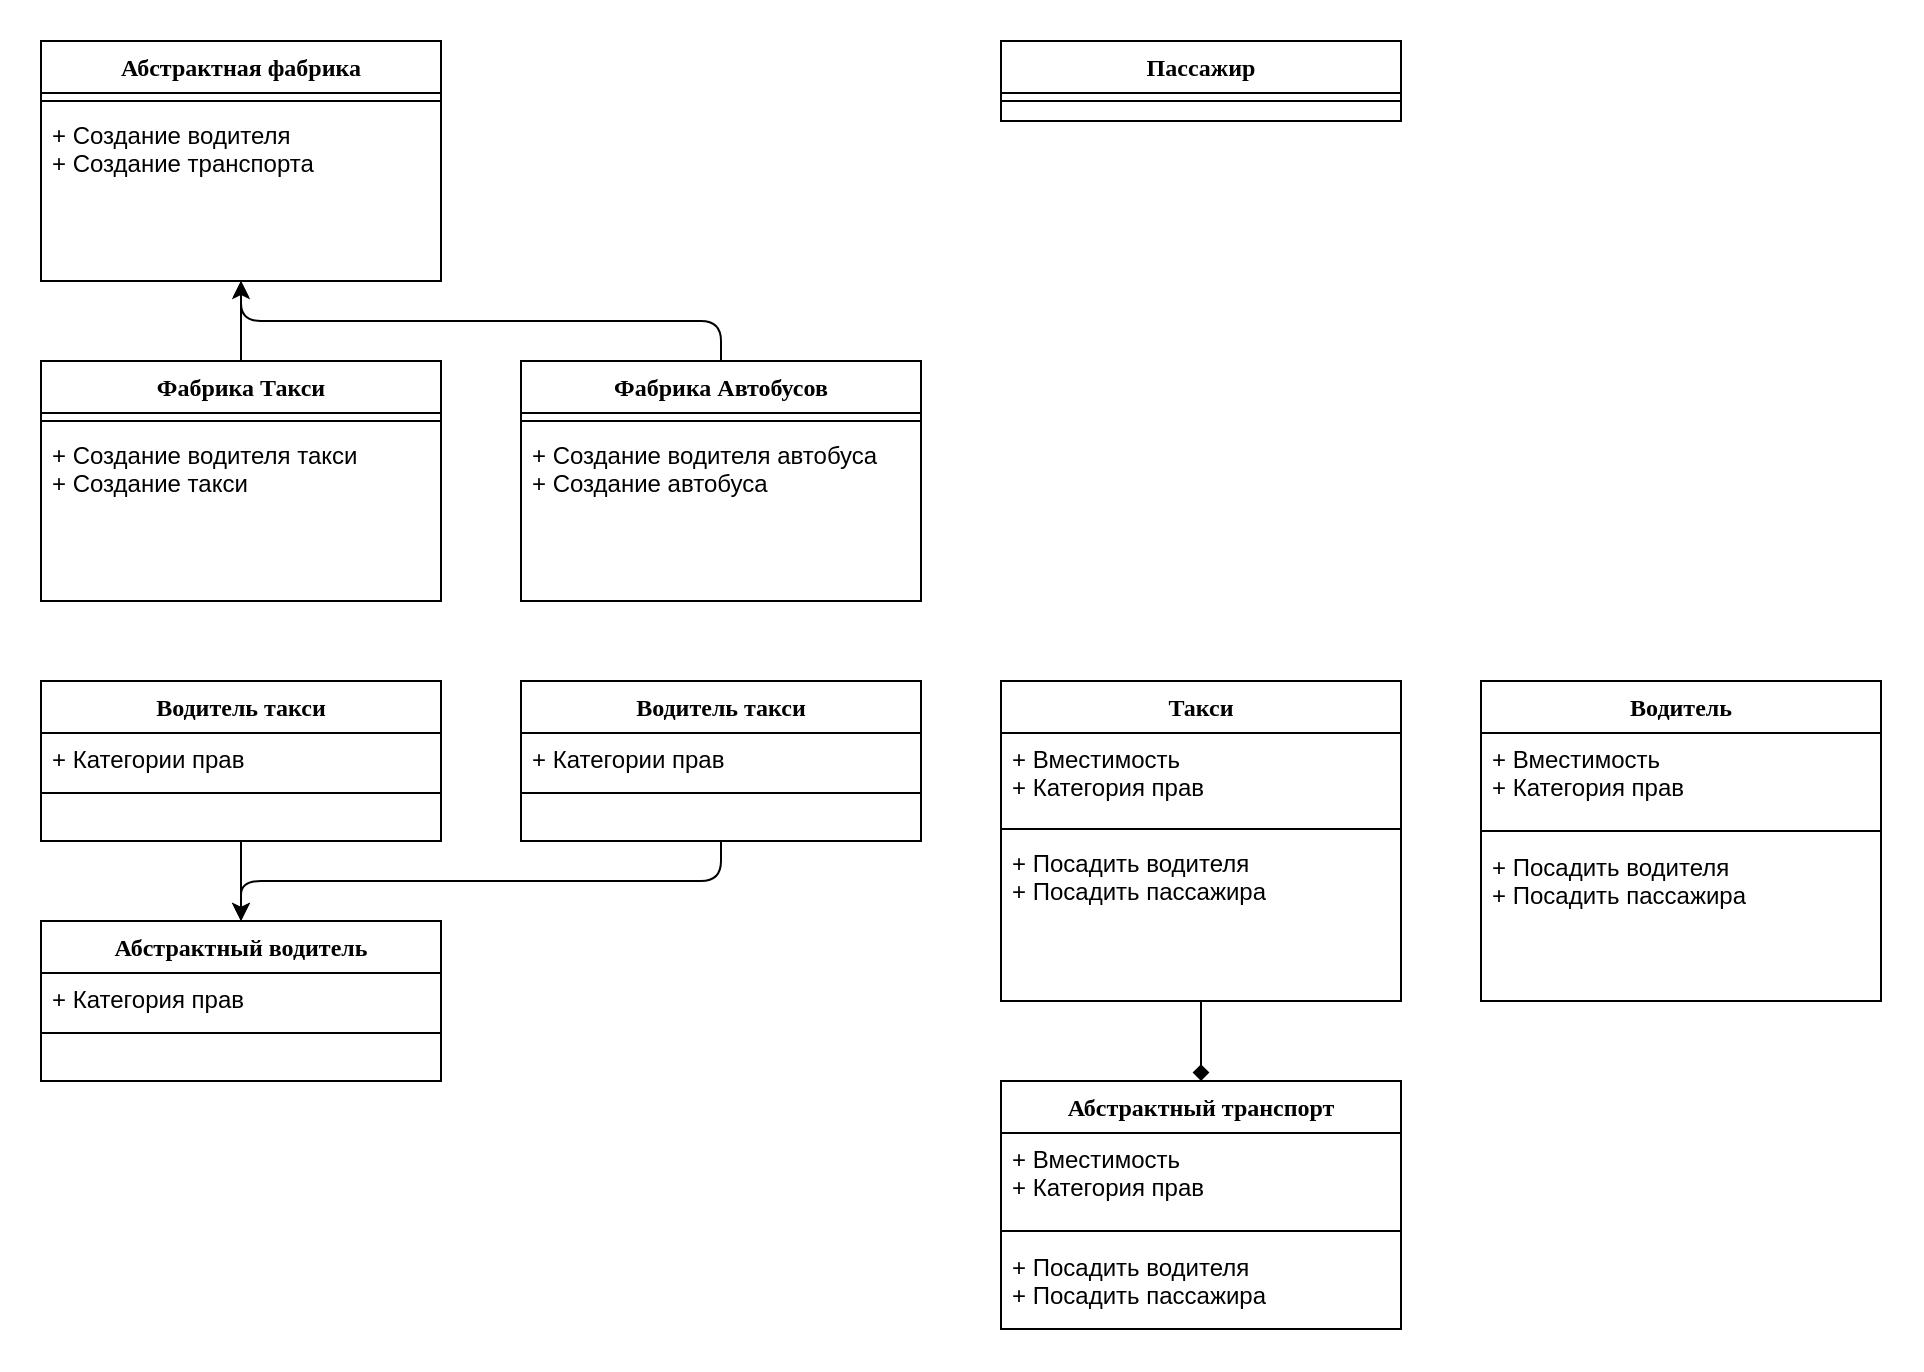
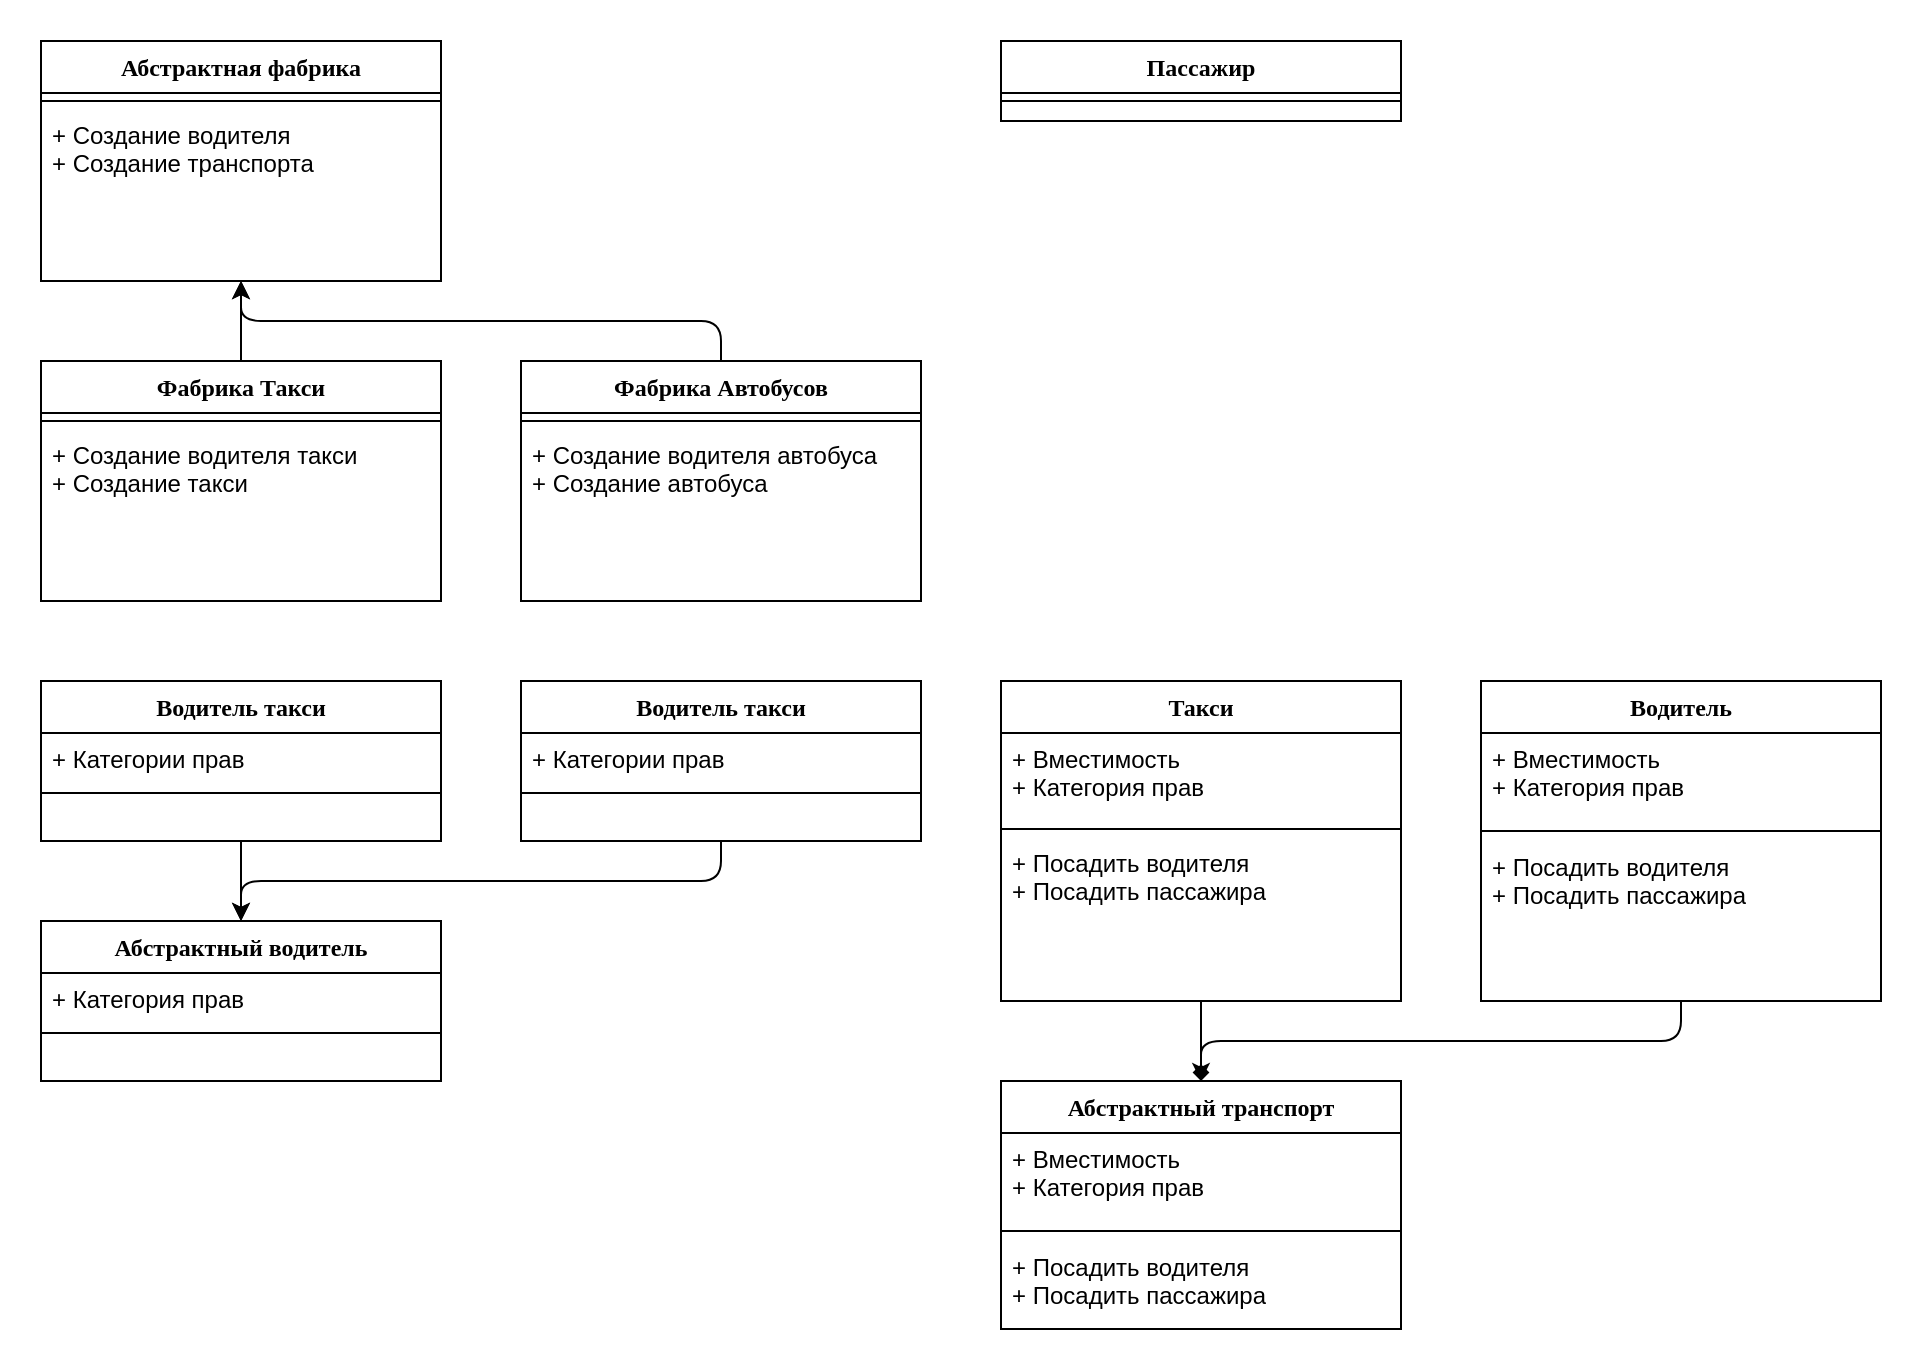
(246, 317) -> (246, 318)
none -> (1457, 1041)
